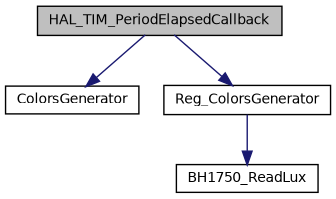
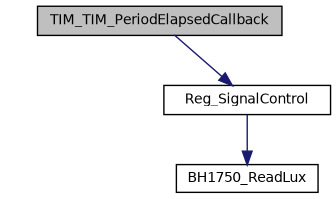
(160, 21) -> (160, 21)
(72, 100) -> none
(247, 100) -> (247, 100)
